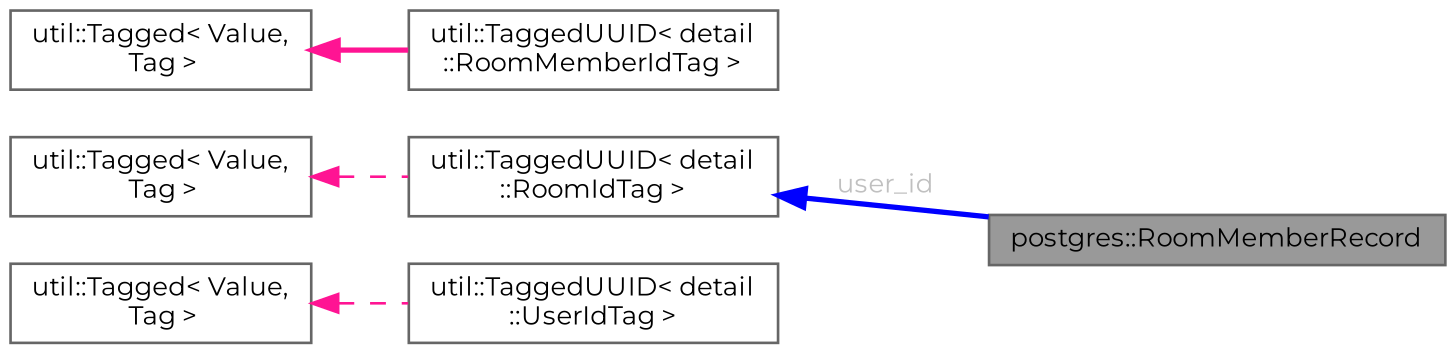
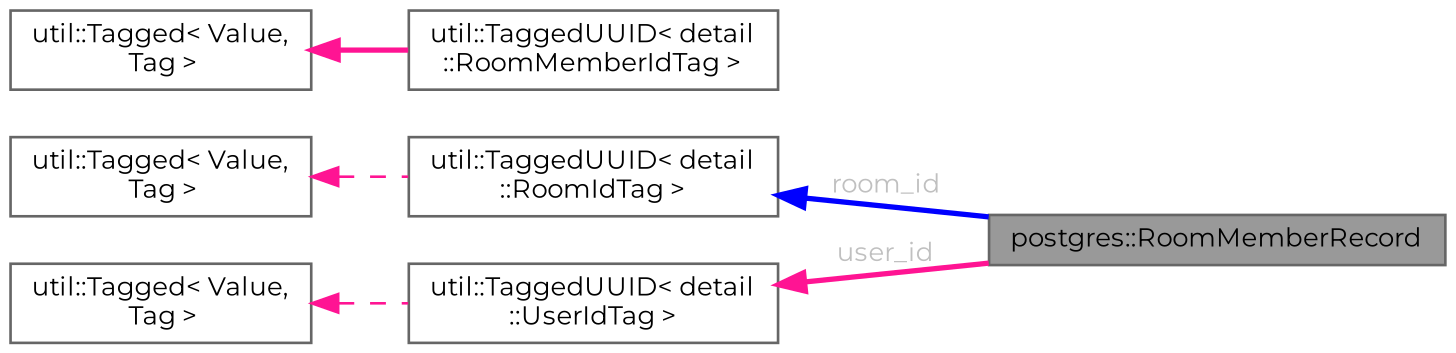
(884, 186) -> (884, 186)
none -> (897, 273)
